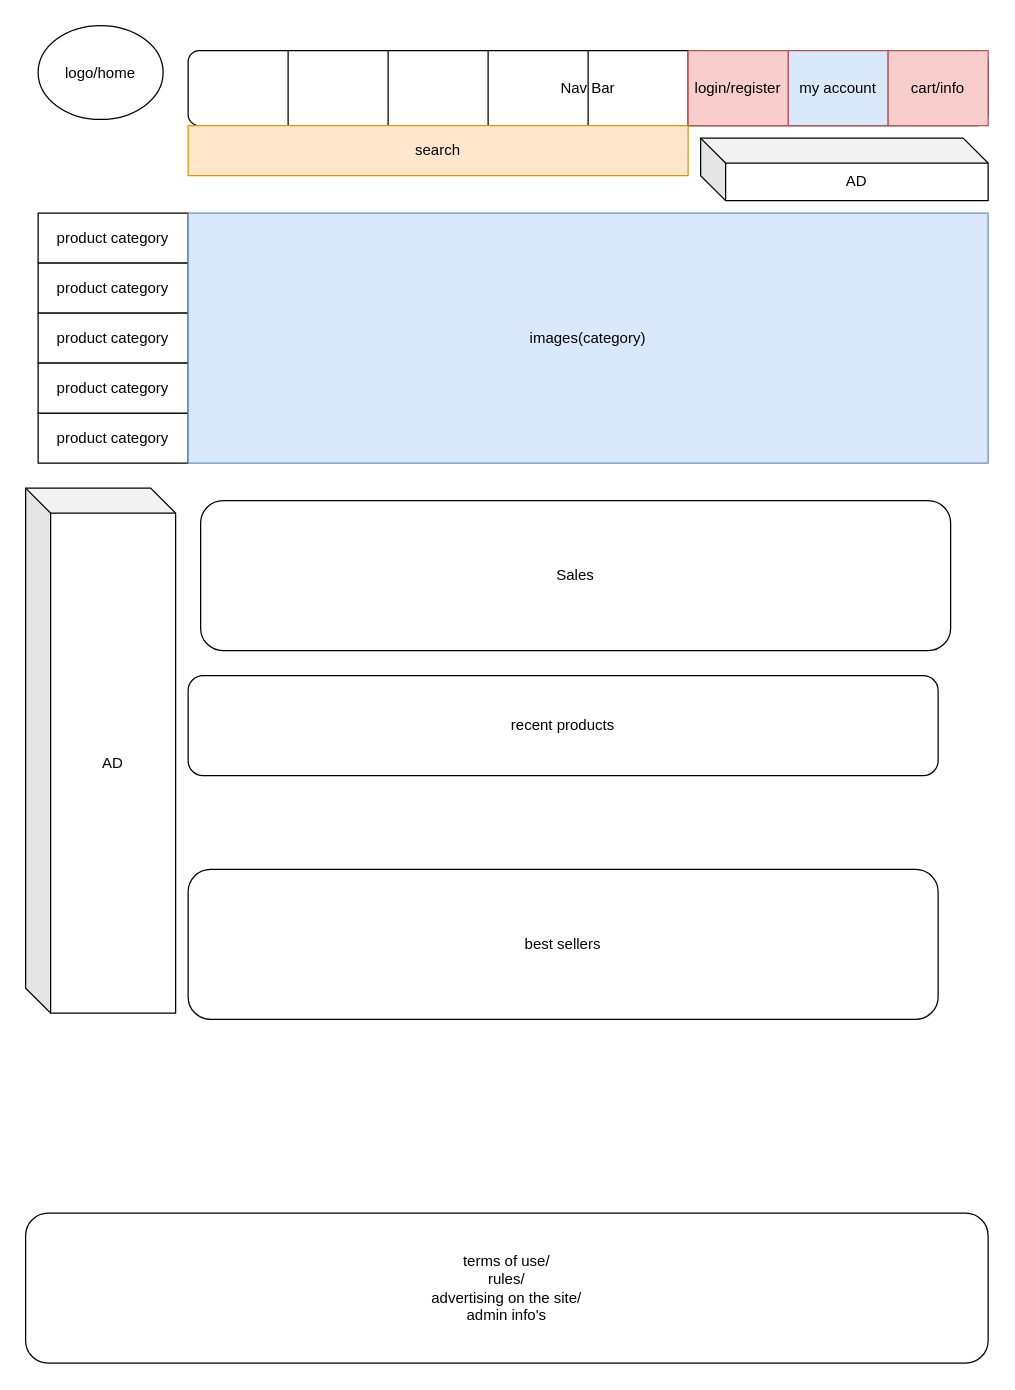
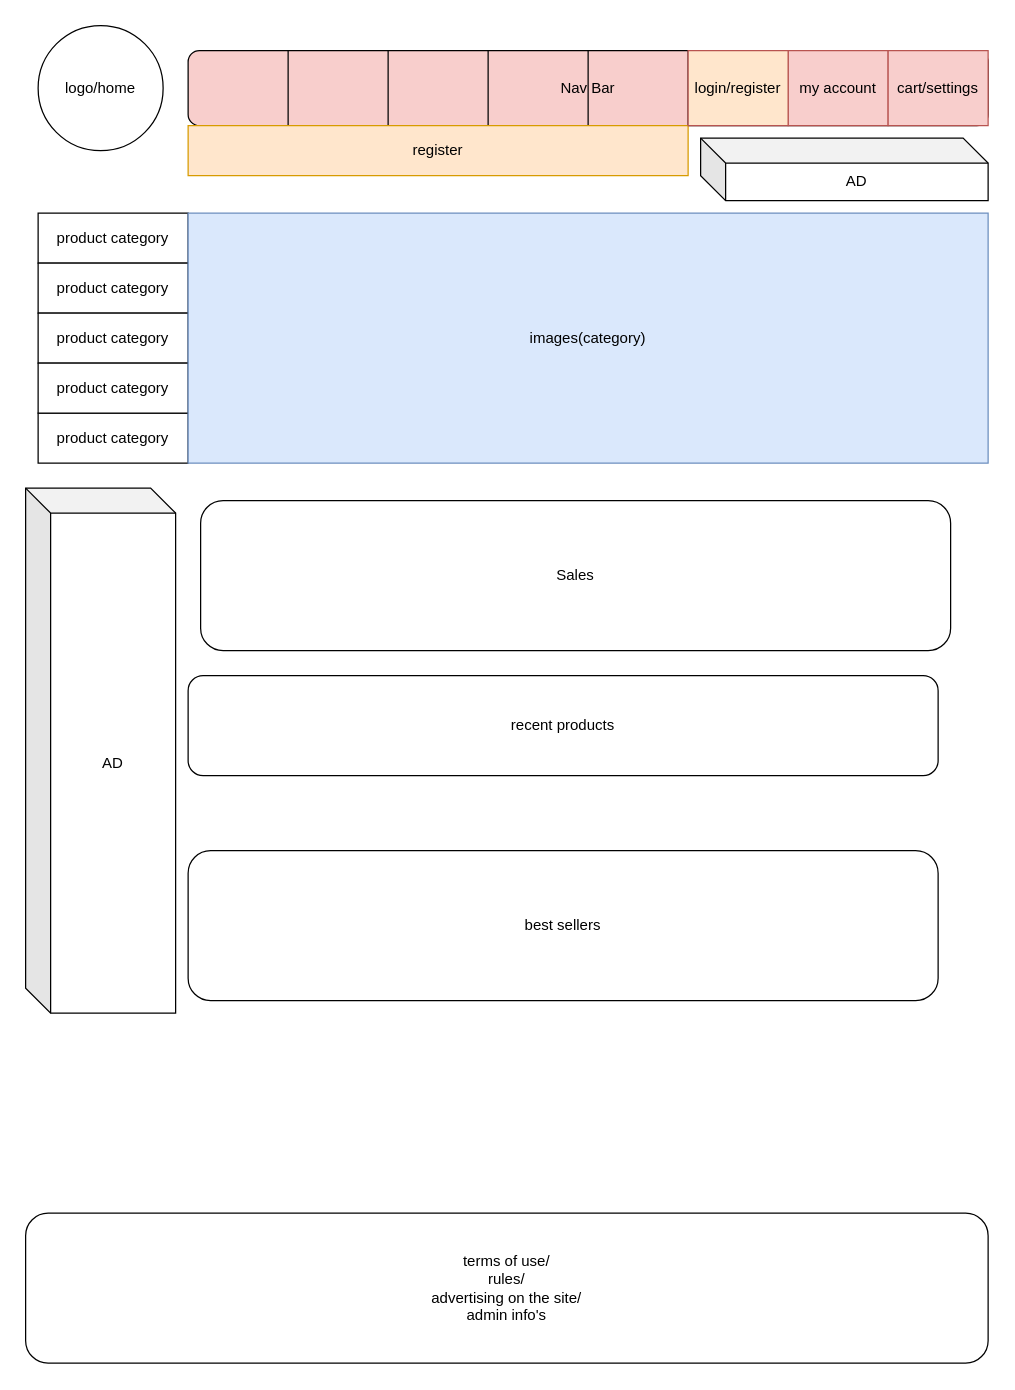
(101, 73) -> (101, 88)
(588, 88) -> (588, 88)
(738, 88) -> (738, 88)
(838, 88) -> (838, 88)
(938, 88) -> (938, 88)
(438, 151) -> (438, 151)
(563, 944) -> (563, 926)
